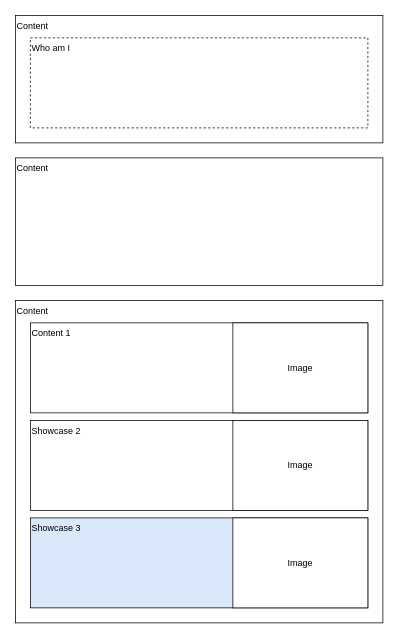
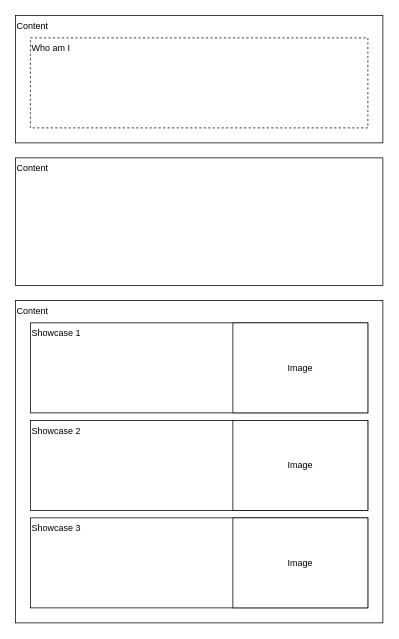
(53, 334) -> (56, 334)
(199, 563) -> (199, 563)
